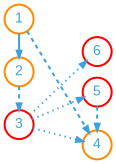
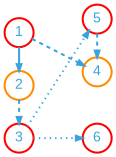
(19, 19) -> (19, 33)
(55, 134) -> none
